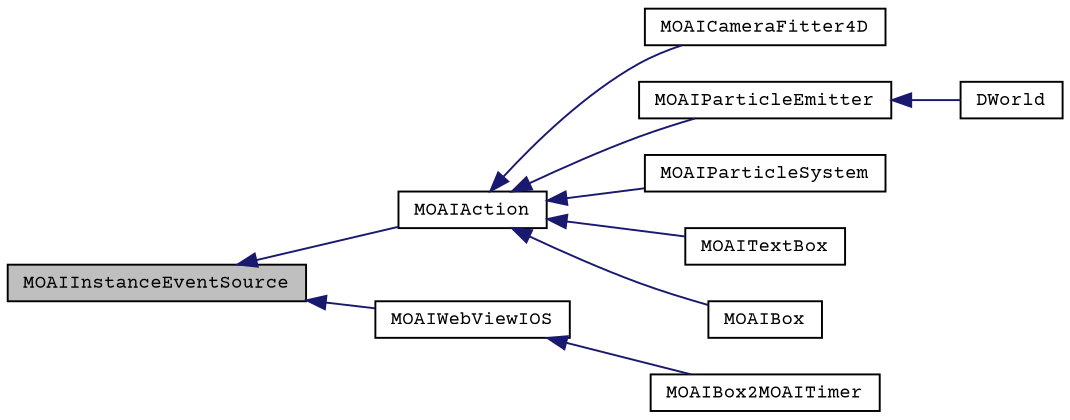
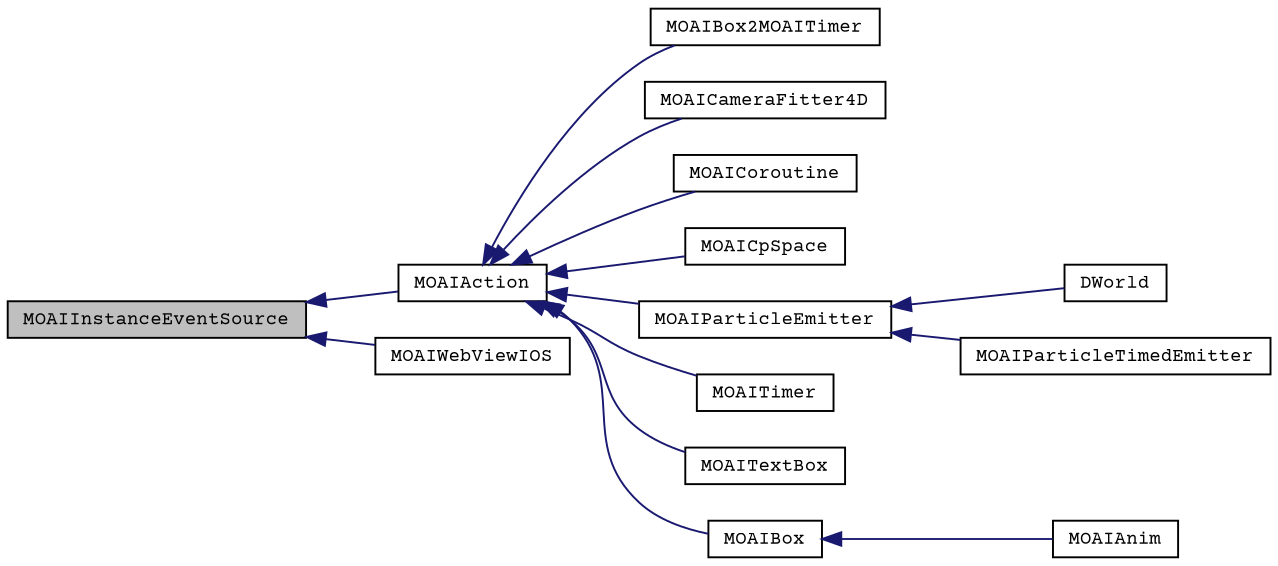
none -> (765, 173)
(765, 173) -> (765, 393)
none -> (765, 246)
none -> (1116, 356)
(629, 359) -> (568, 131)
none -> (1116, 539)
